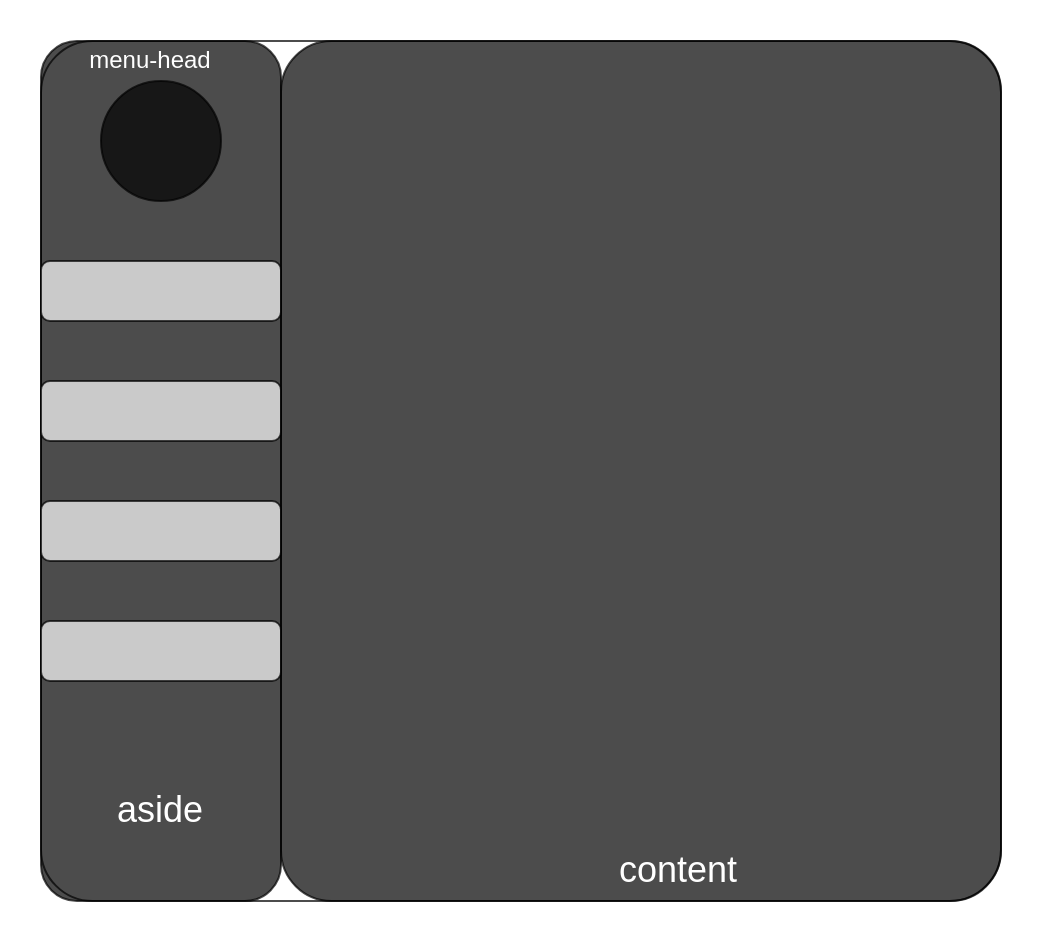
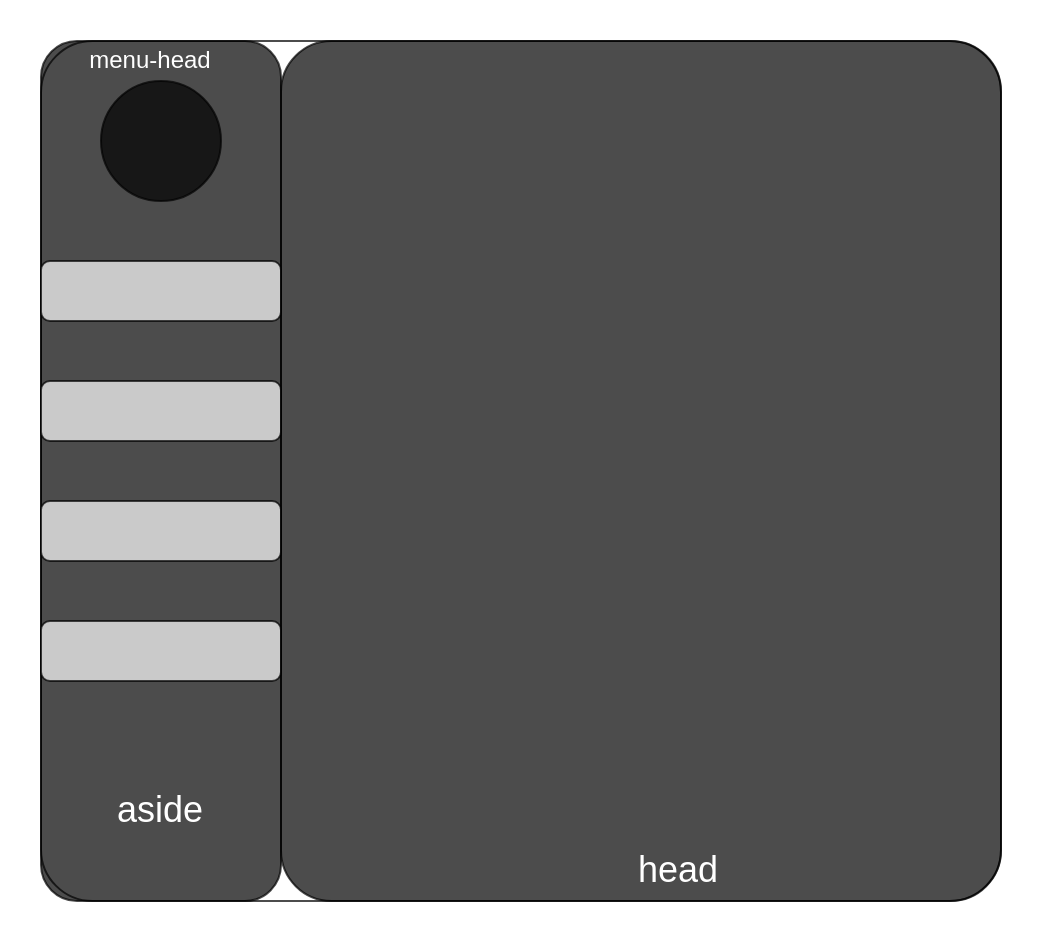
(679, 871) -> (679, 871)
